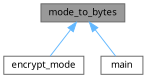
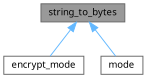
(83, 13) -> (83, 13)
(122, 65) -> (122, 65)
